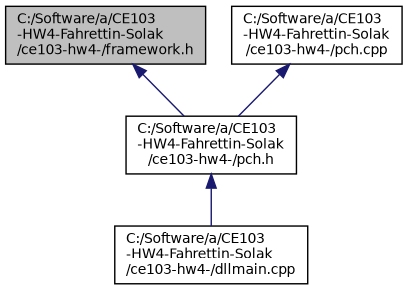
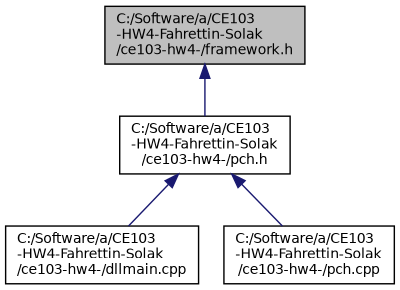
(259, 95) -> (262, 205)
